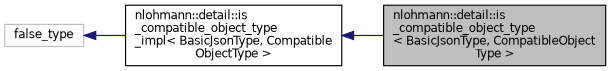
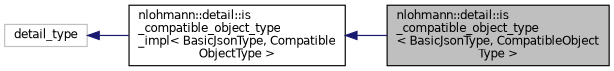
(44, 35) -> (46, 35)
